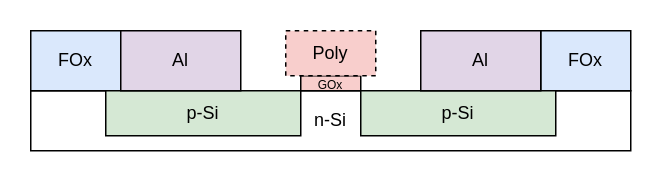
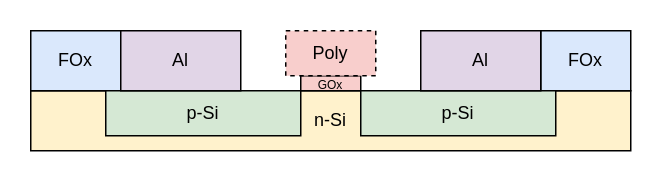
(331, 121) -> (331, 121)
